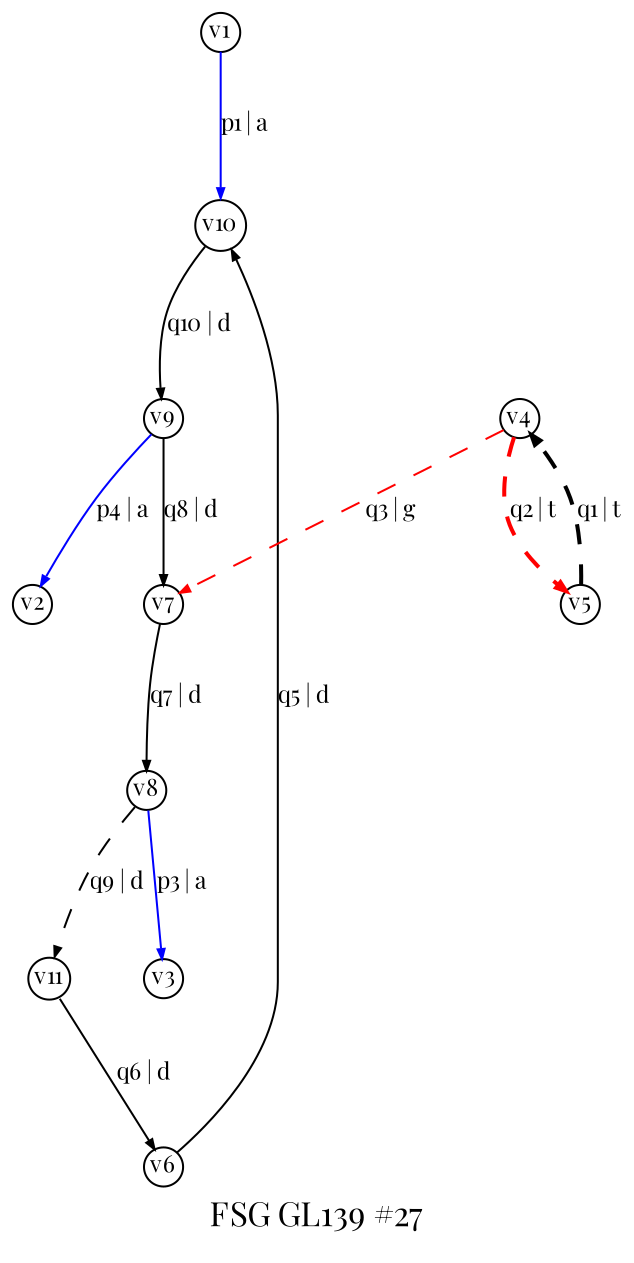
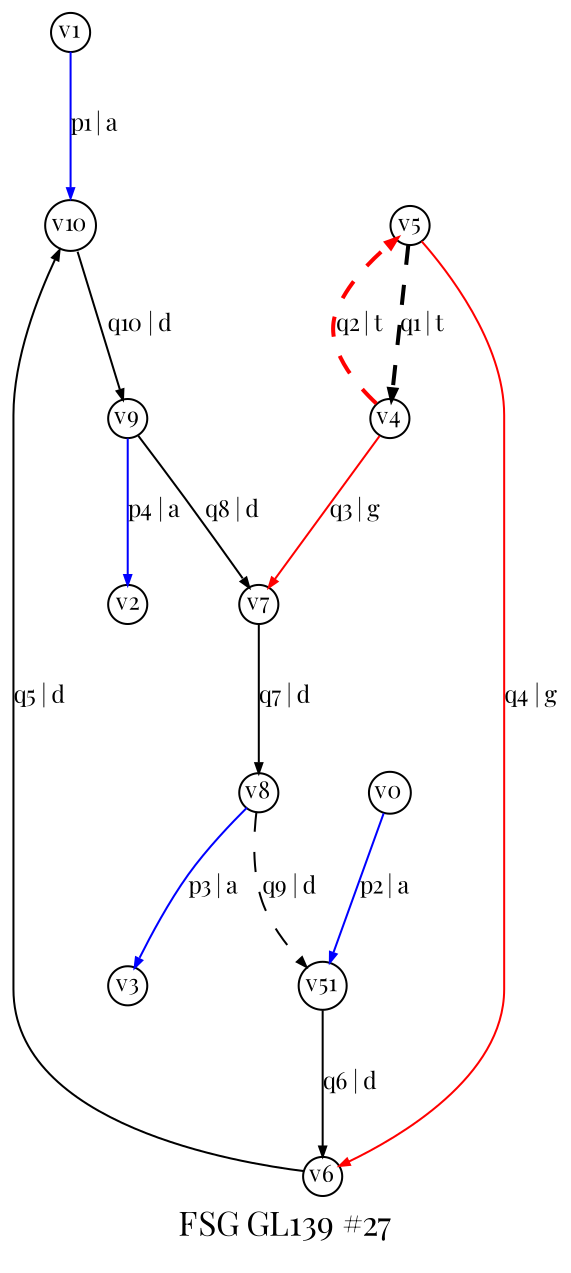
(346, 509) -> (327, 507)
none -> (504, 726)
none -> (390, 793)
(49, 979) -> (323, 986)
